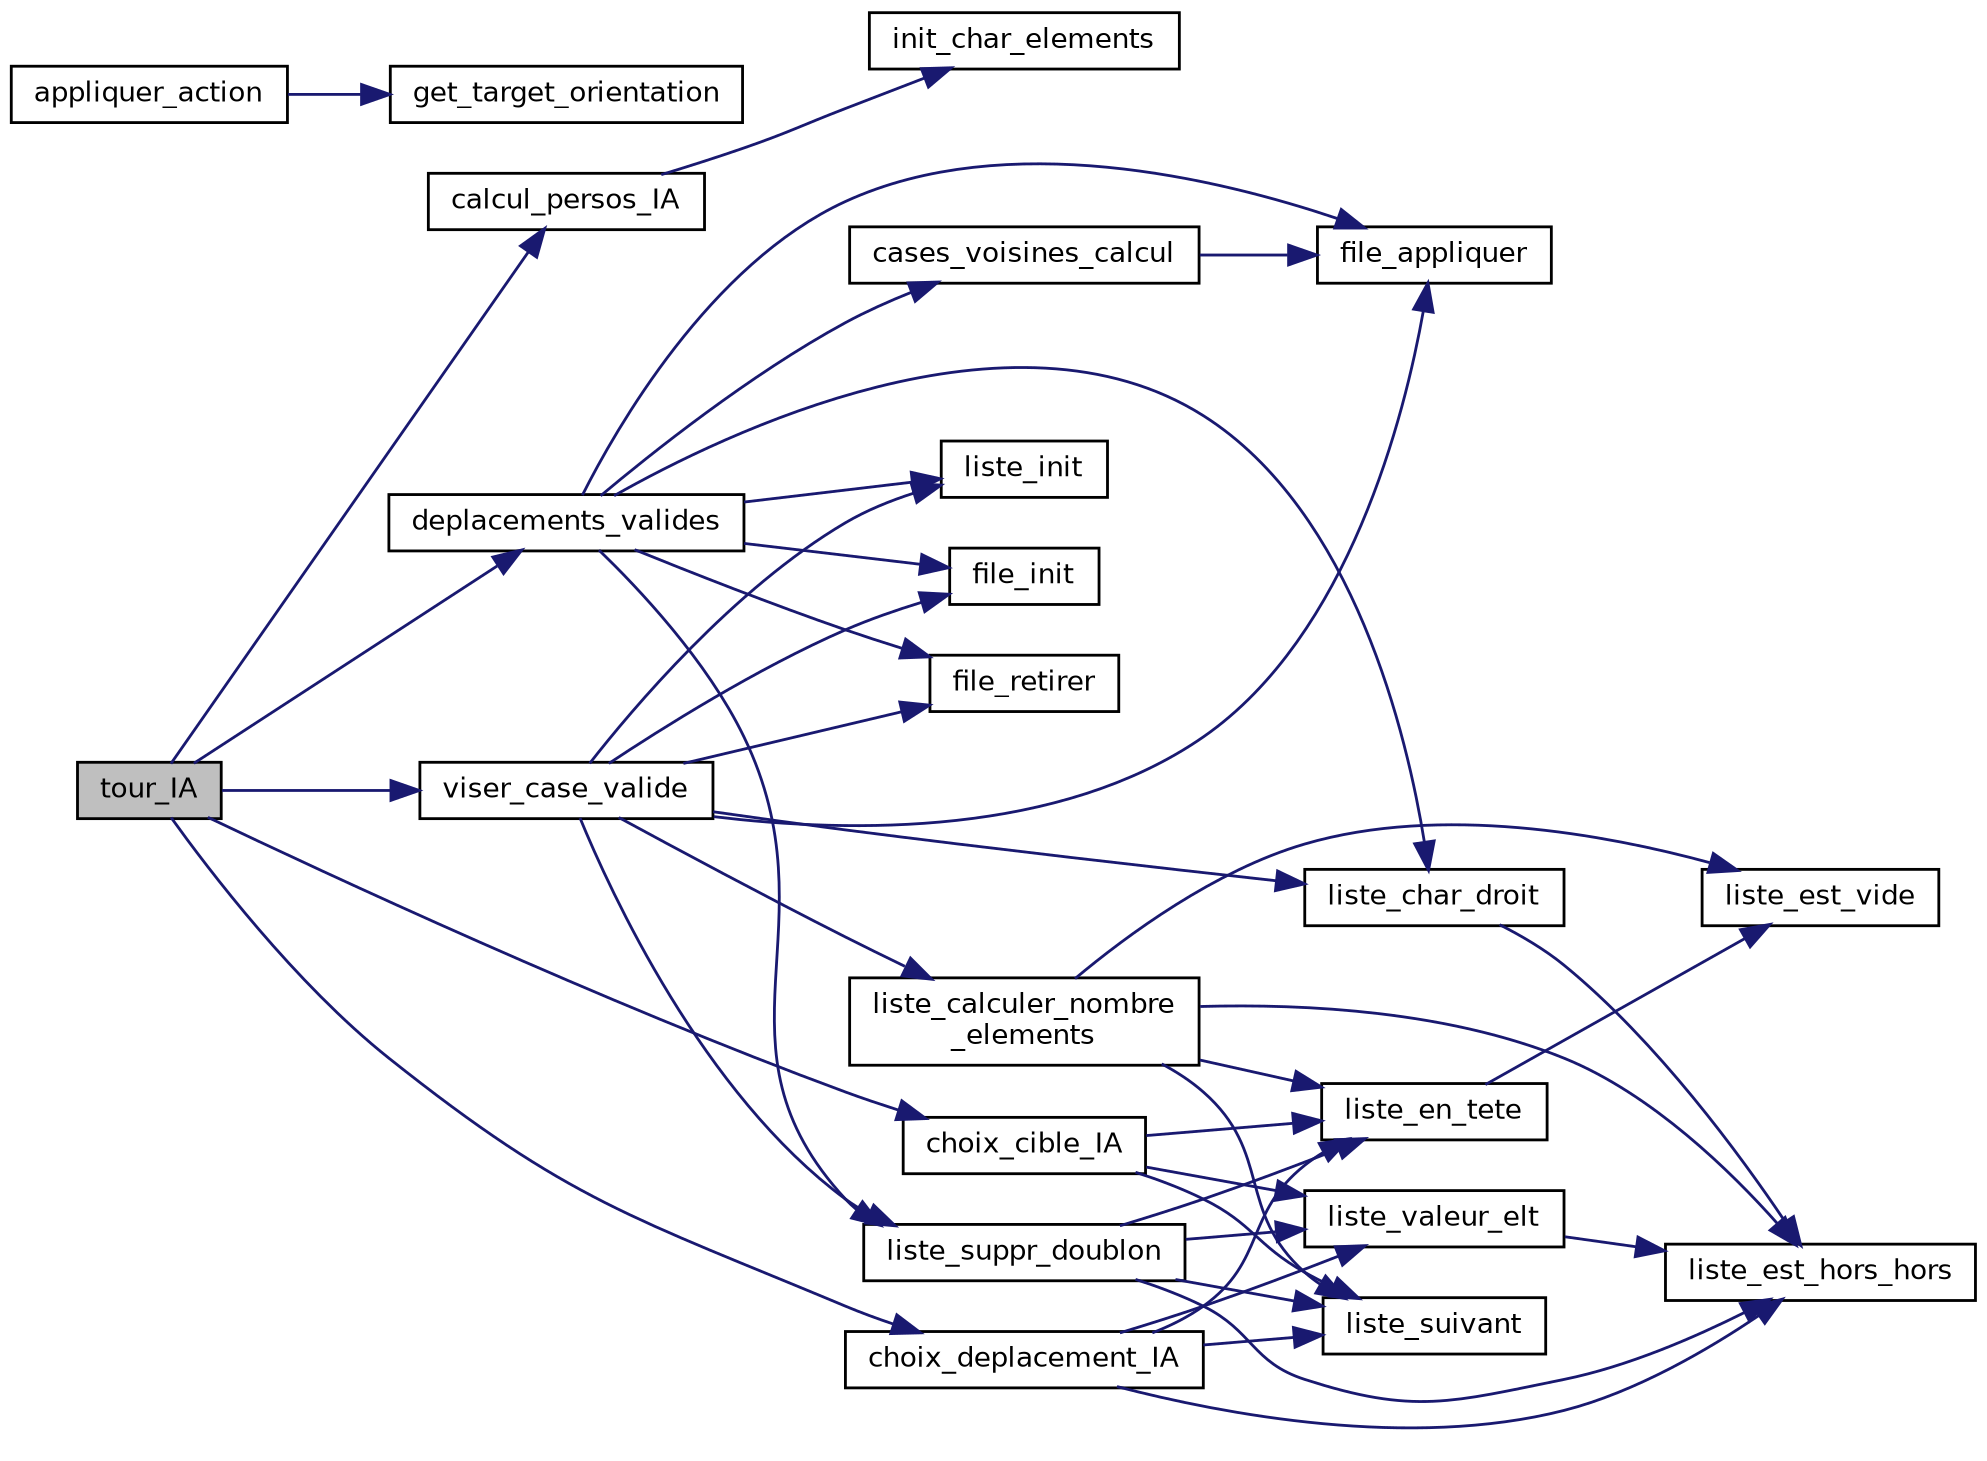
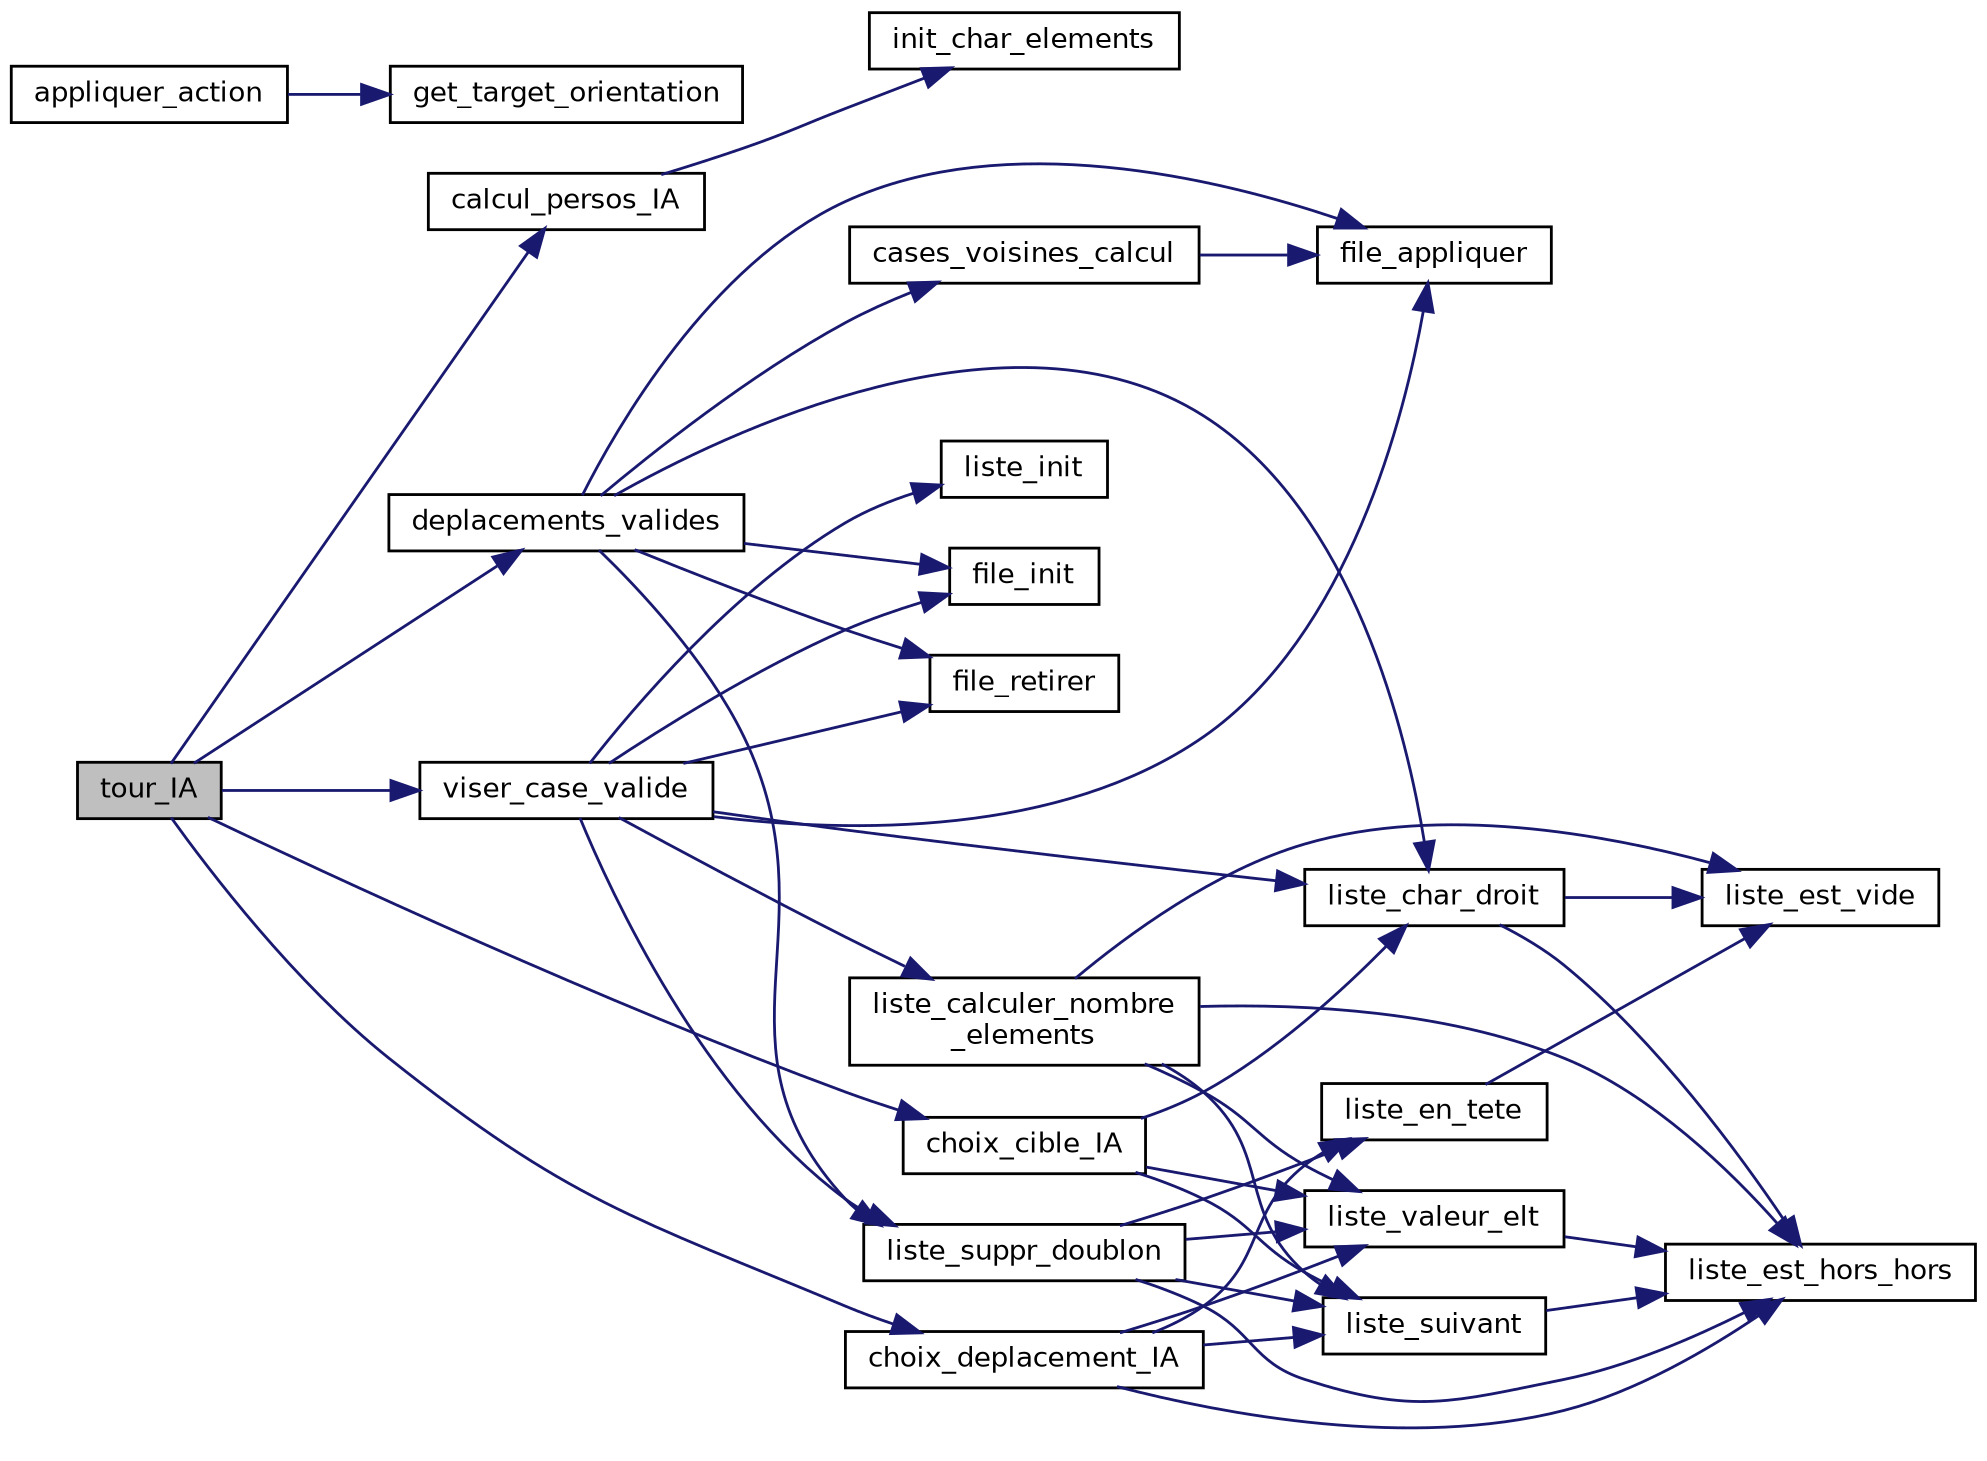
(828, 492) -> none
none -> (1619, 898)
(1247, 1070) -> (1254, 1129)
(1212, 1130) -> (1273, 1046)
none -> (1592, 1304)
